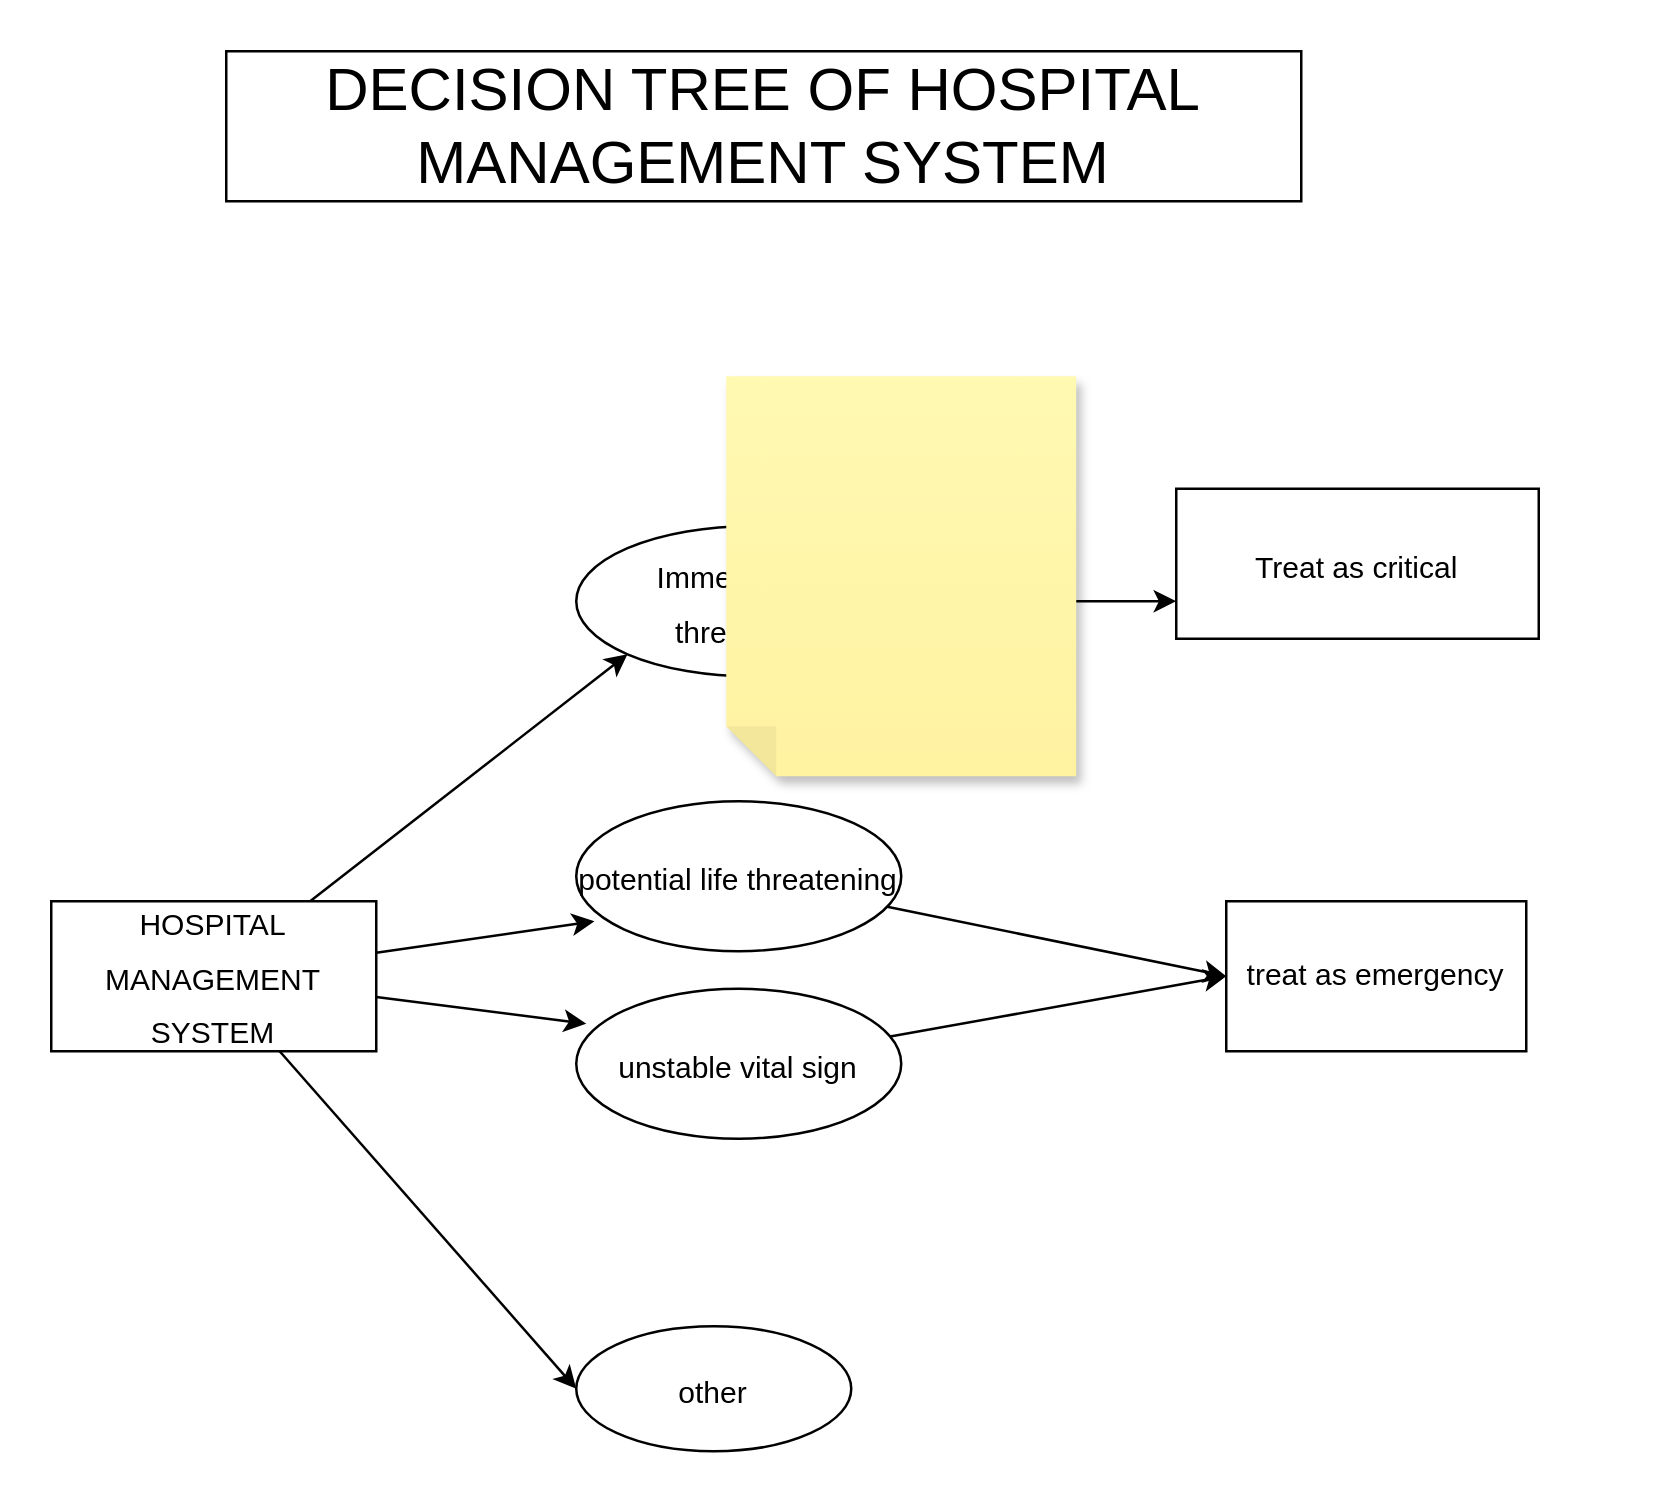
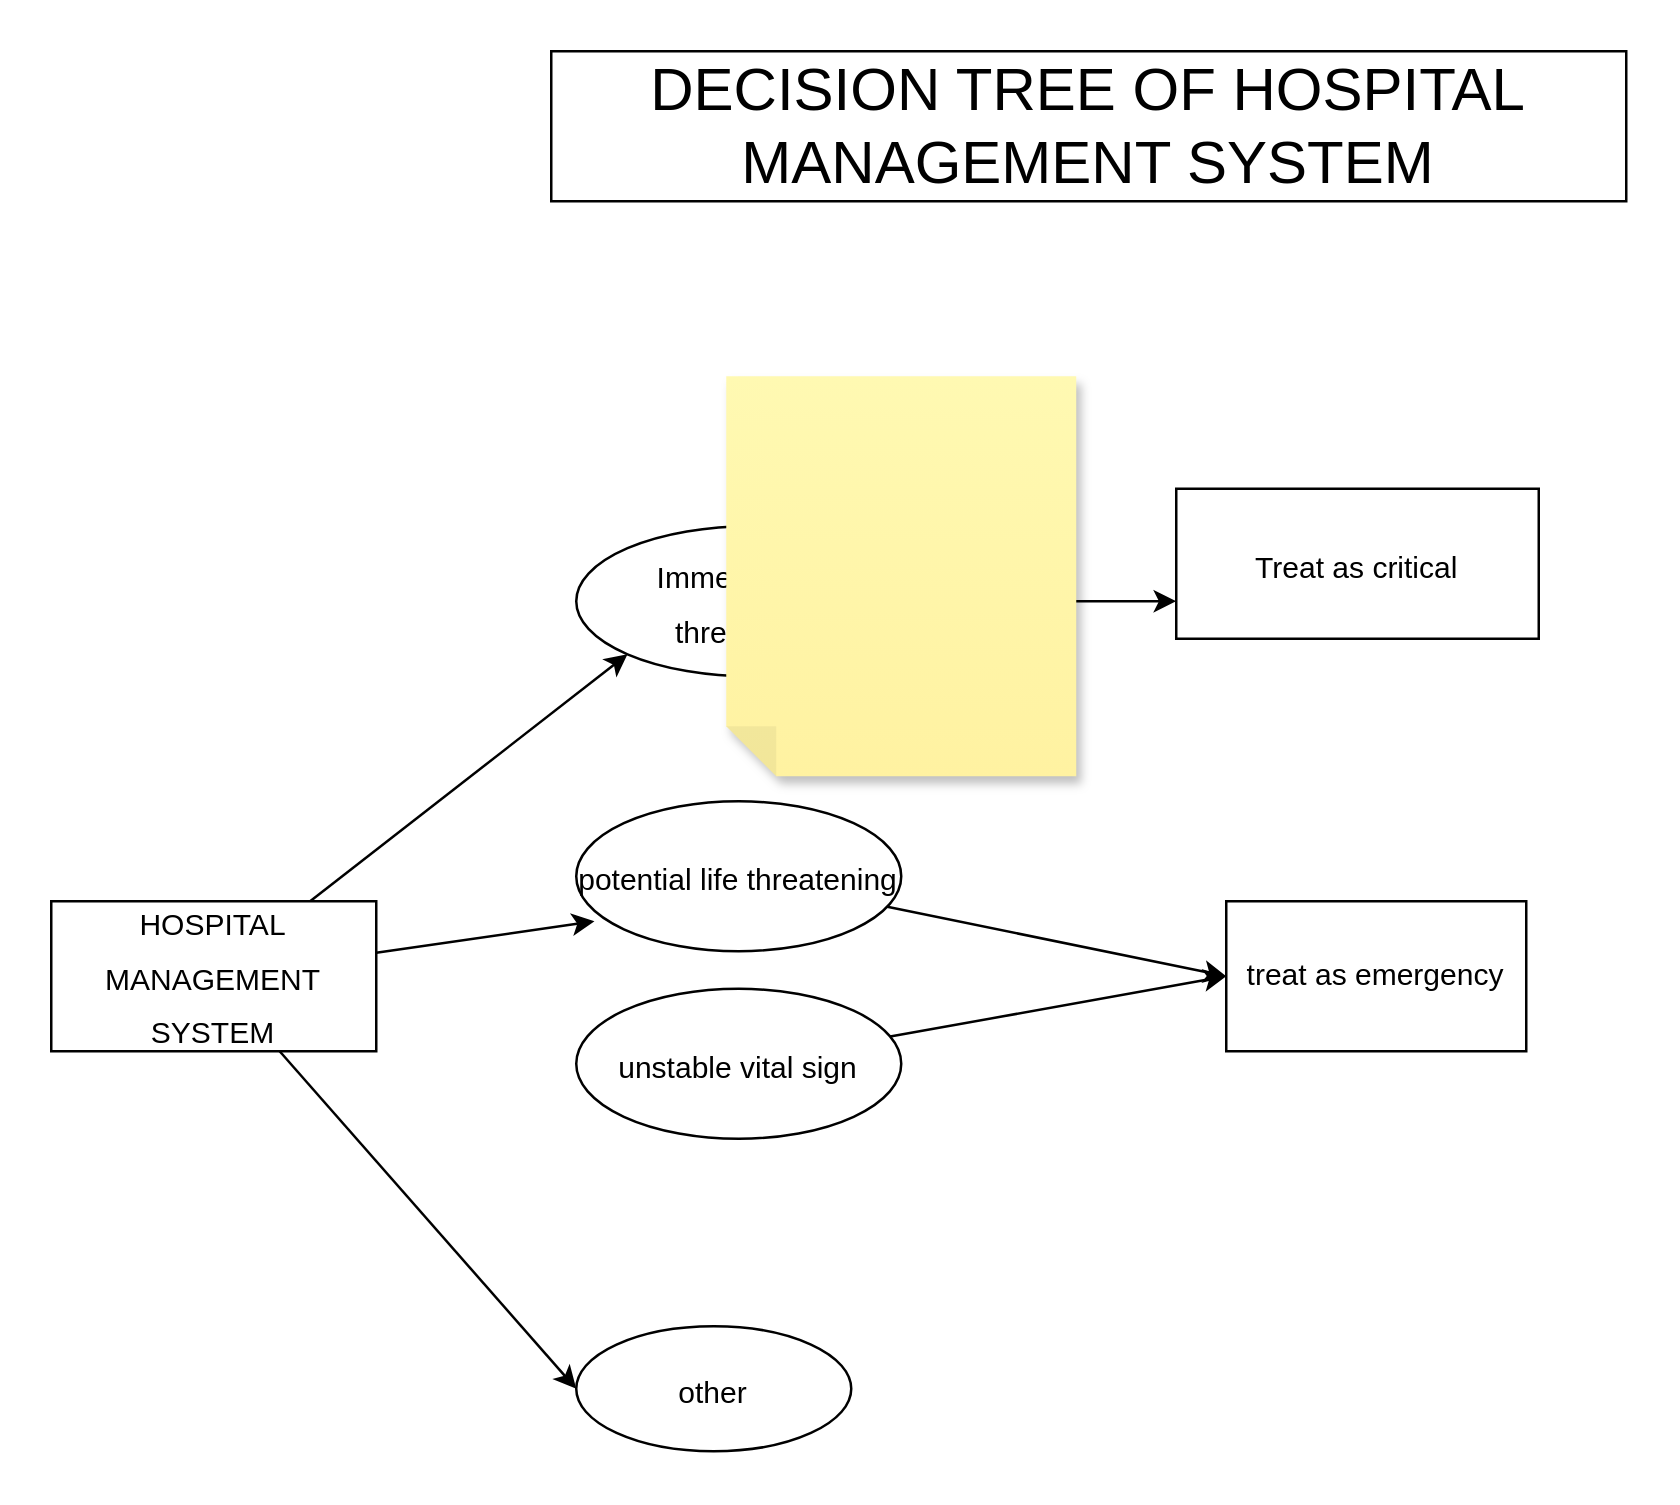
(764, 126) -> (1089, 126)
(473, 1009) -> none
